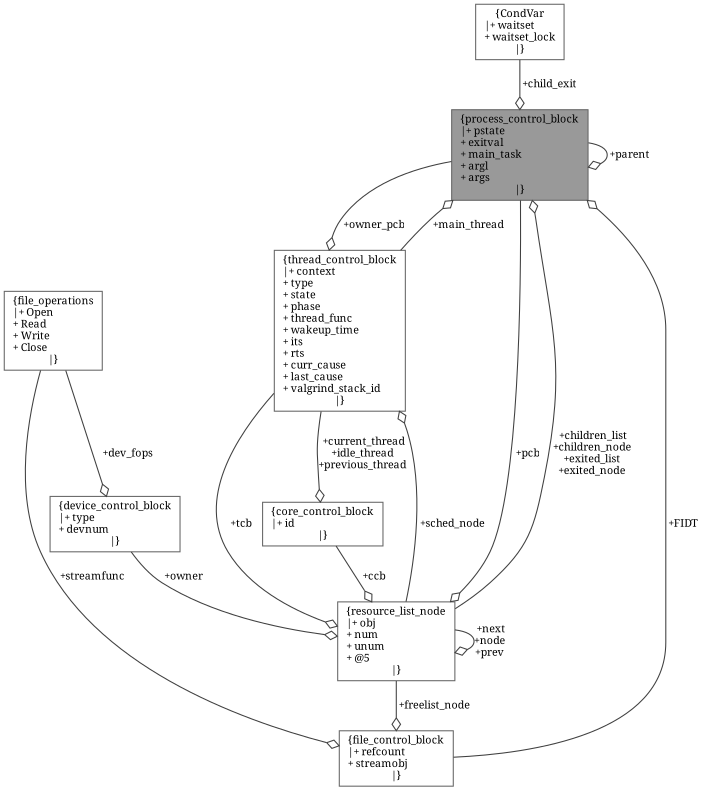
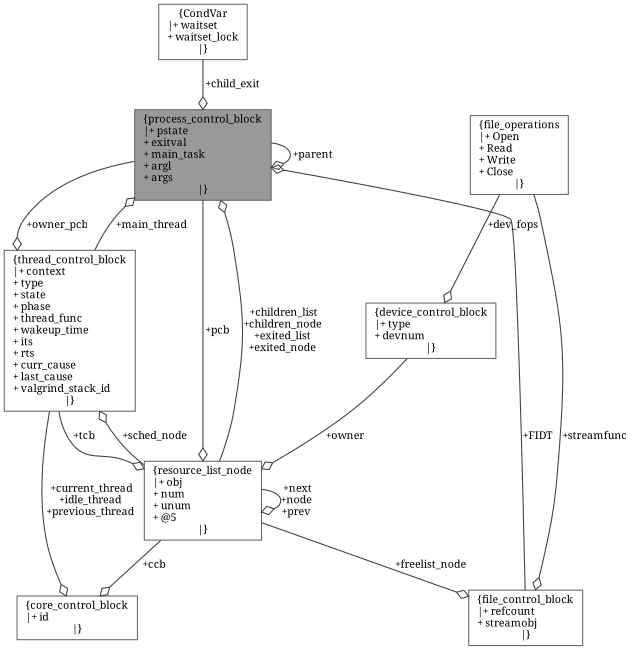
(350, 568) -> (135, 564)
